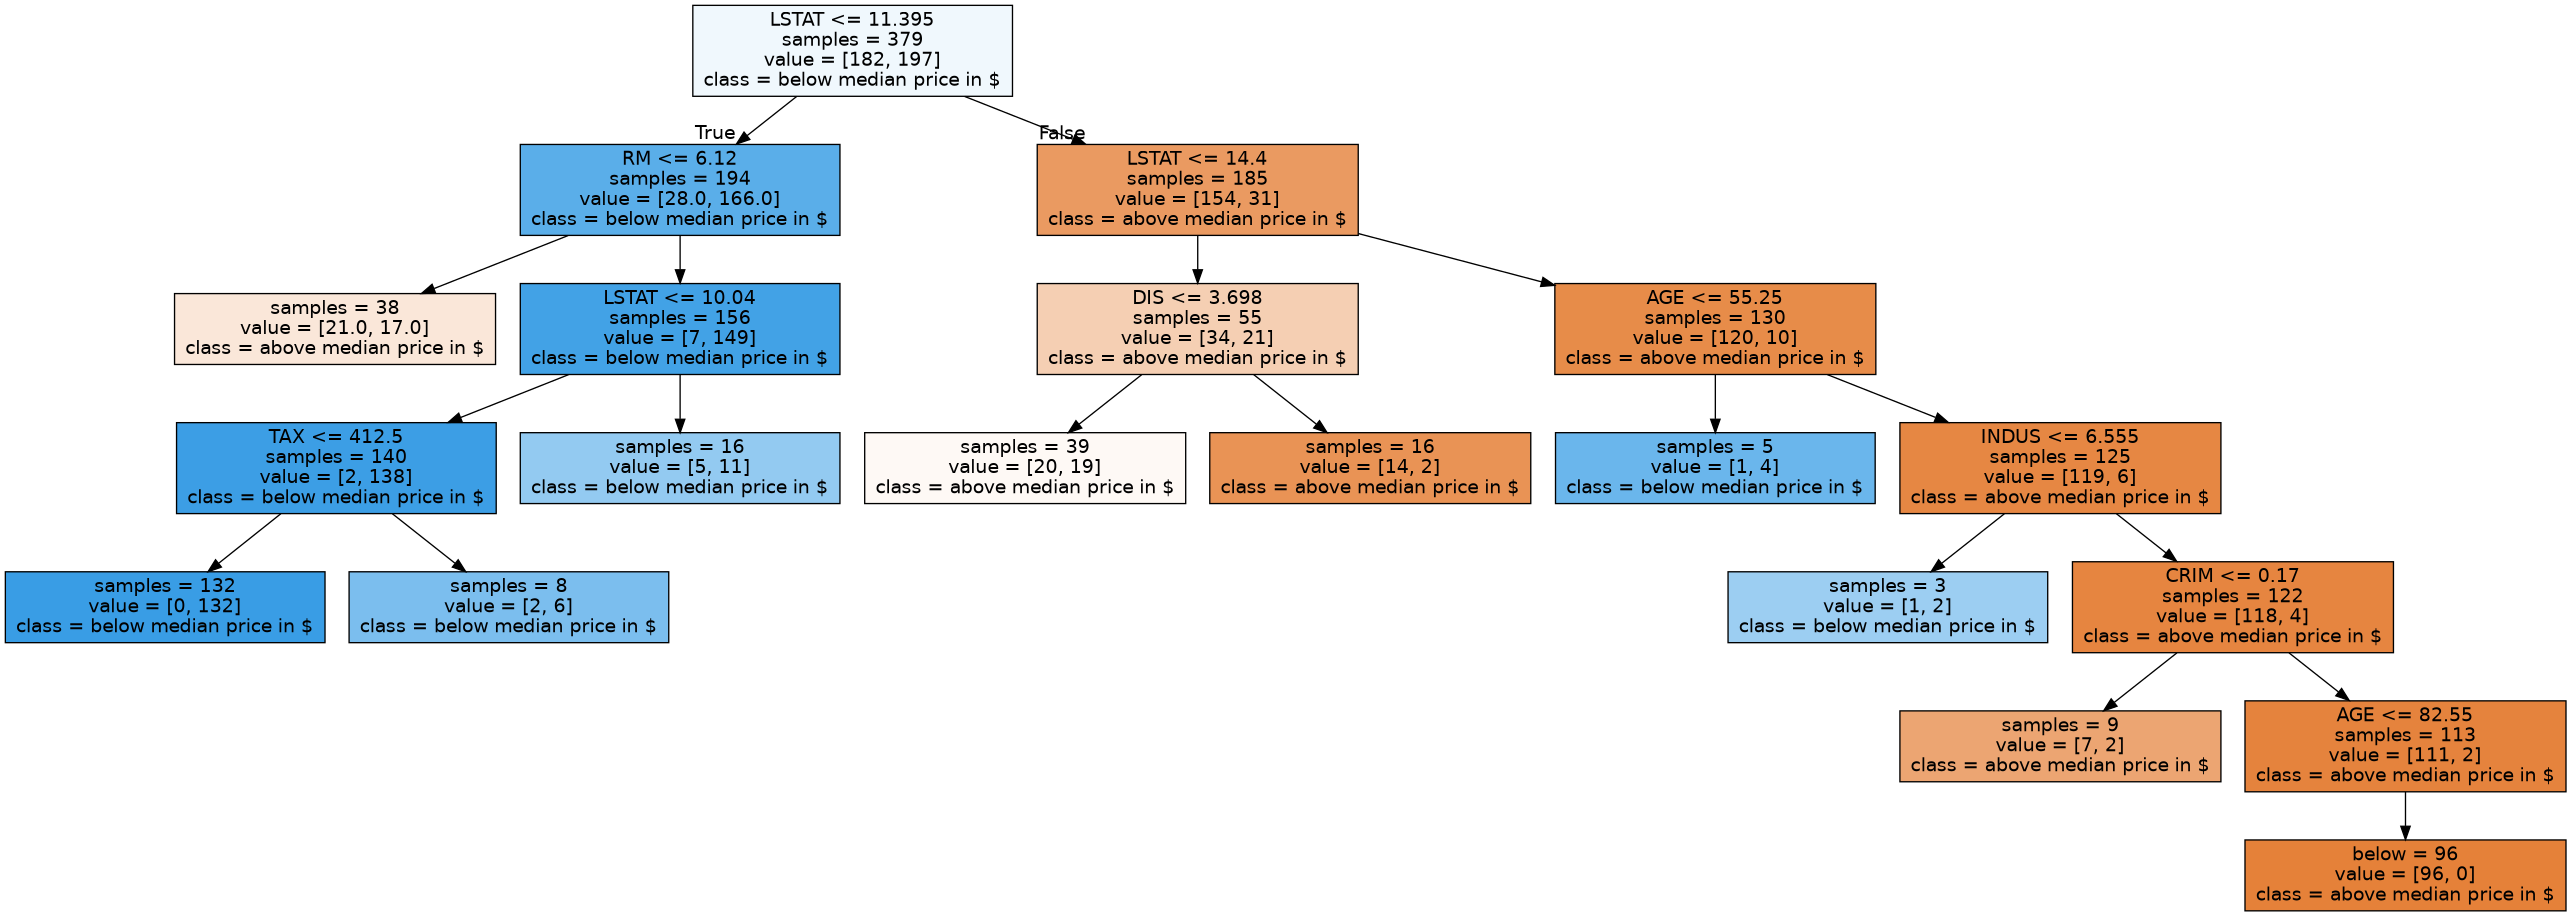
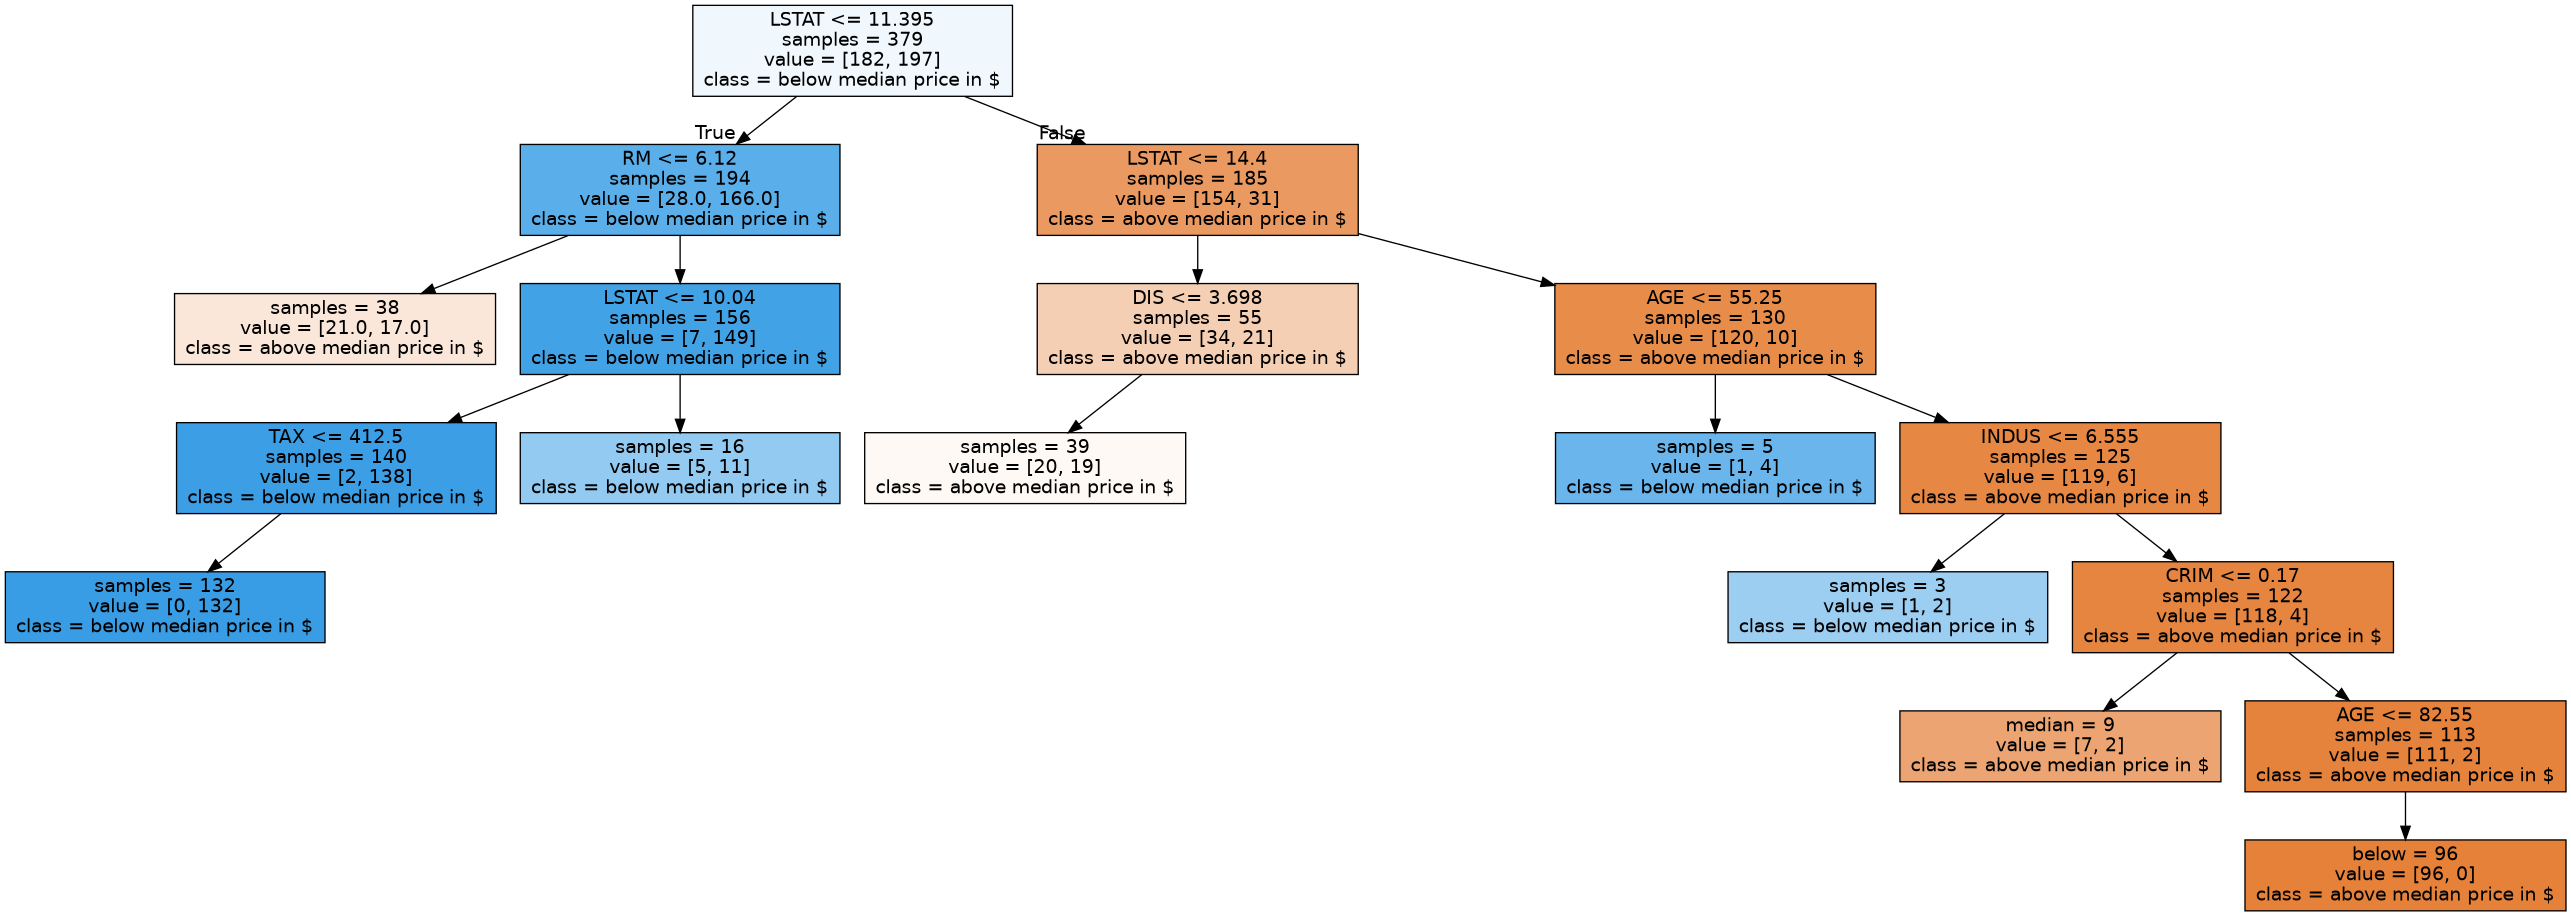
(1370, 468) -> none
(509, 607) -> none
(2060, 746) -> (2060, 746)
